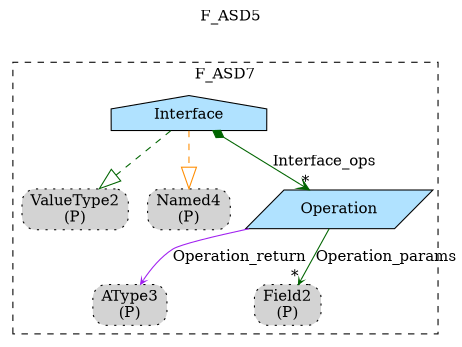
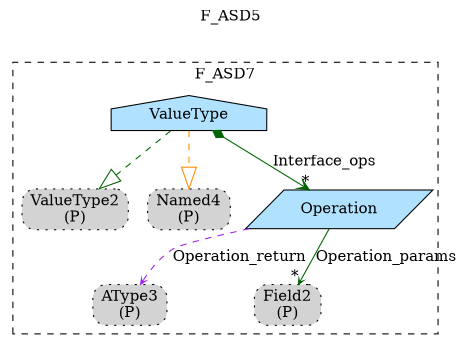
(189, 115) -> (189, 115)
(190, 243) -> (190, 243)
